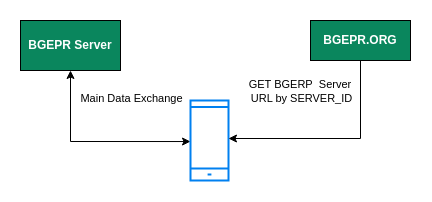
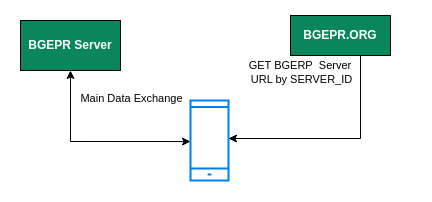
(361, 41) -> (341, 36)
